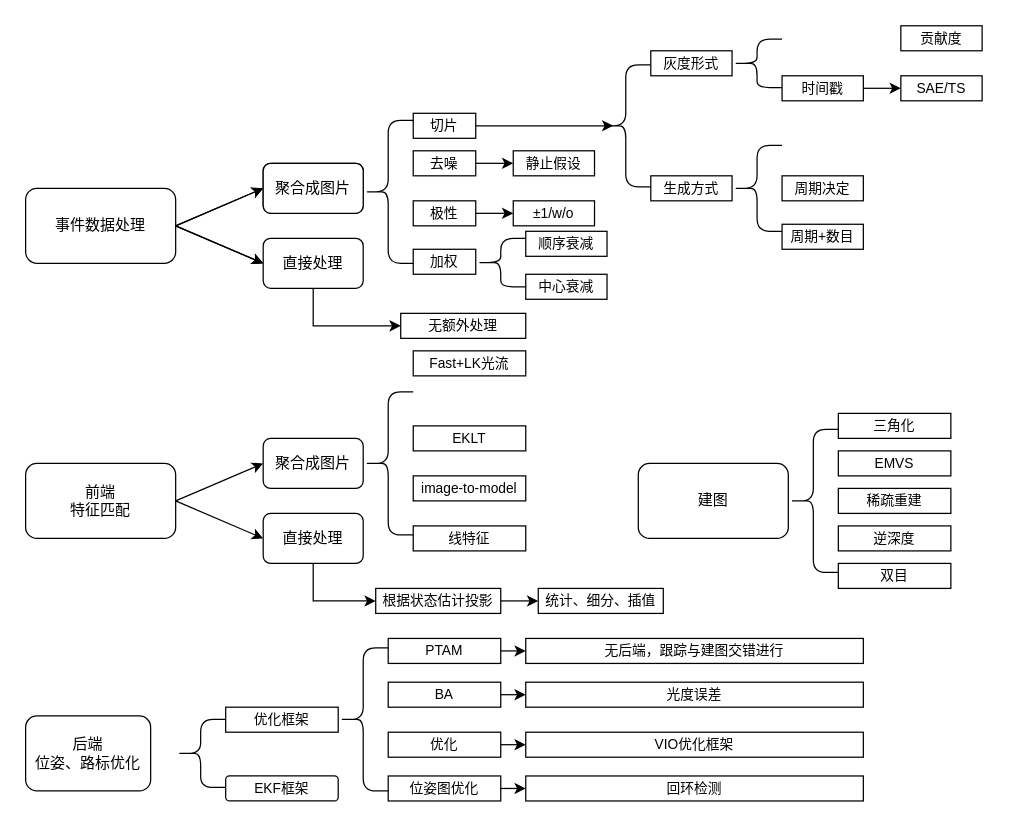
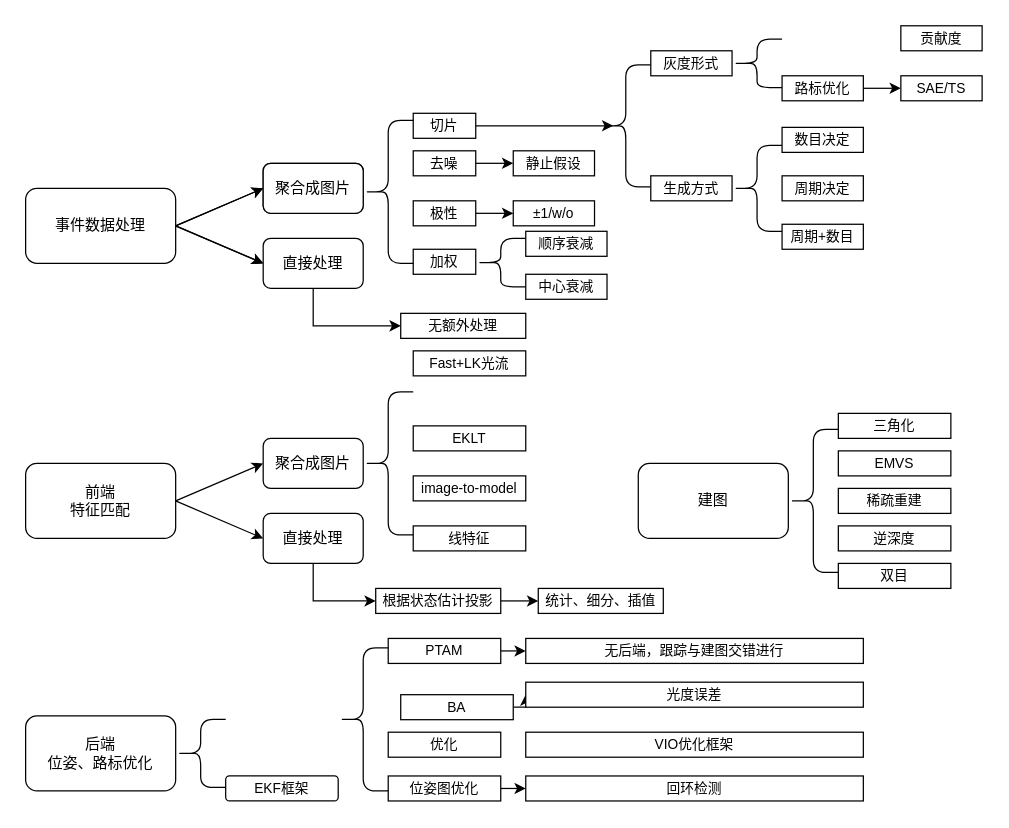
(823, 88) -> (823, 88)
none -> (823, 140)
(444, 694) -> (457, 707)
(282, 719) -> none
(509, 744) -> none
(88, 753) -> (101, 753)
